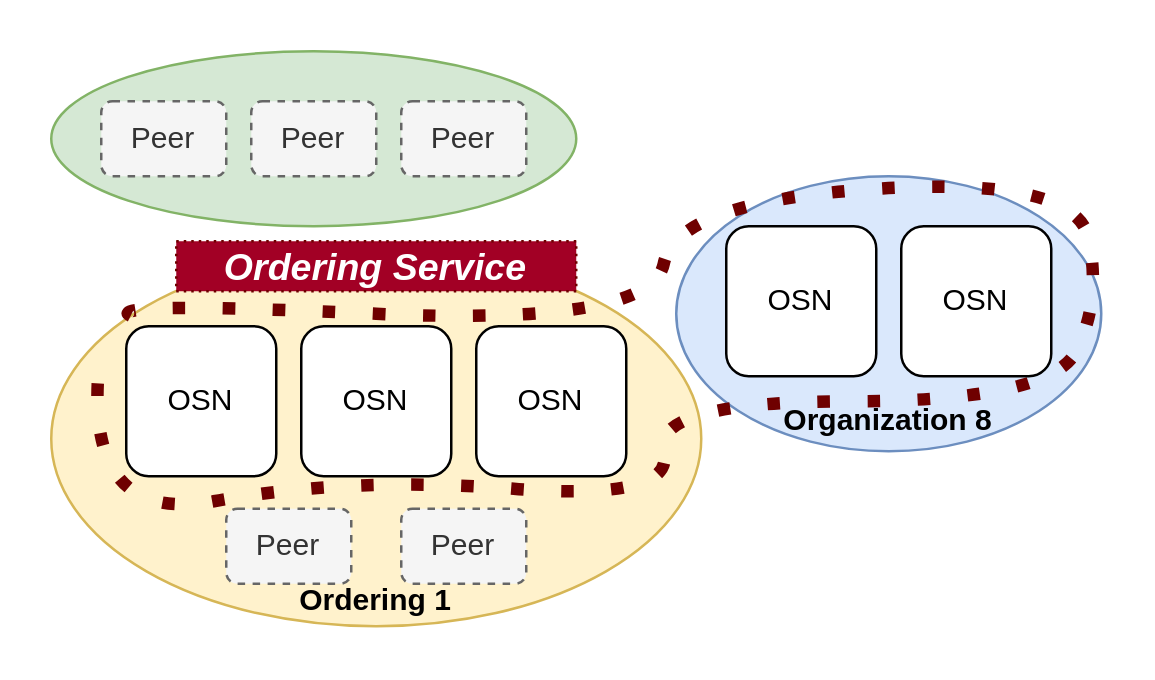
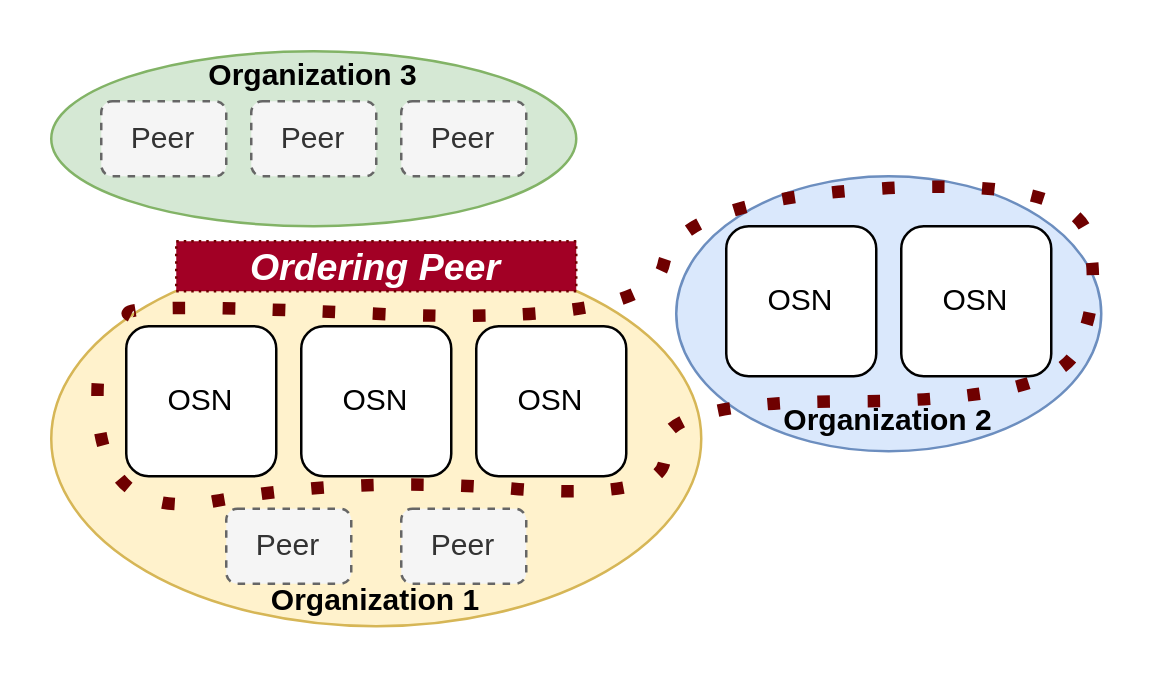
none -> (314, 76)
(376, 266) -> (376, 266)
(889, 421) -> (889, 421)
(376, 601) -> (376, 601)
